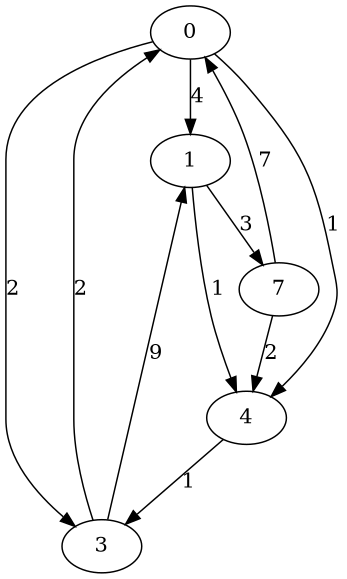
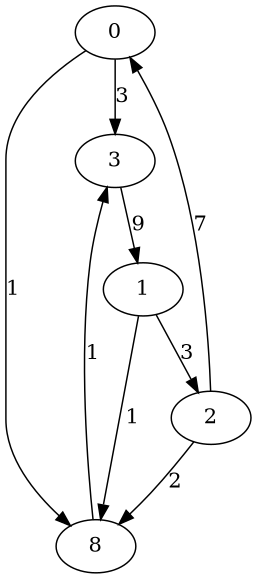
(190, 89) -> none
(74, 276) -> none
(13, 289) -> (123, 97)
(279, 289) -> (211, 418)
(247, 418) -> (96, 546)
